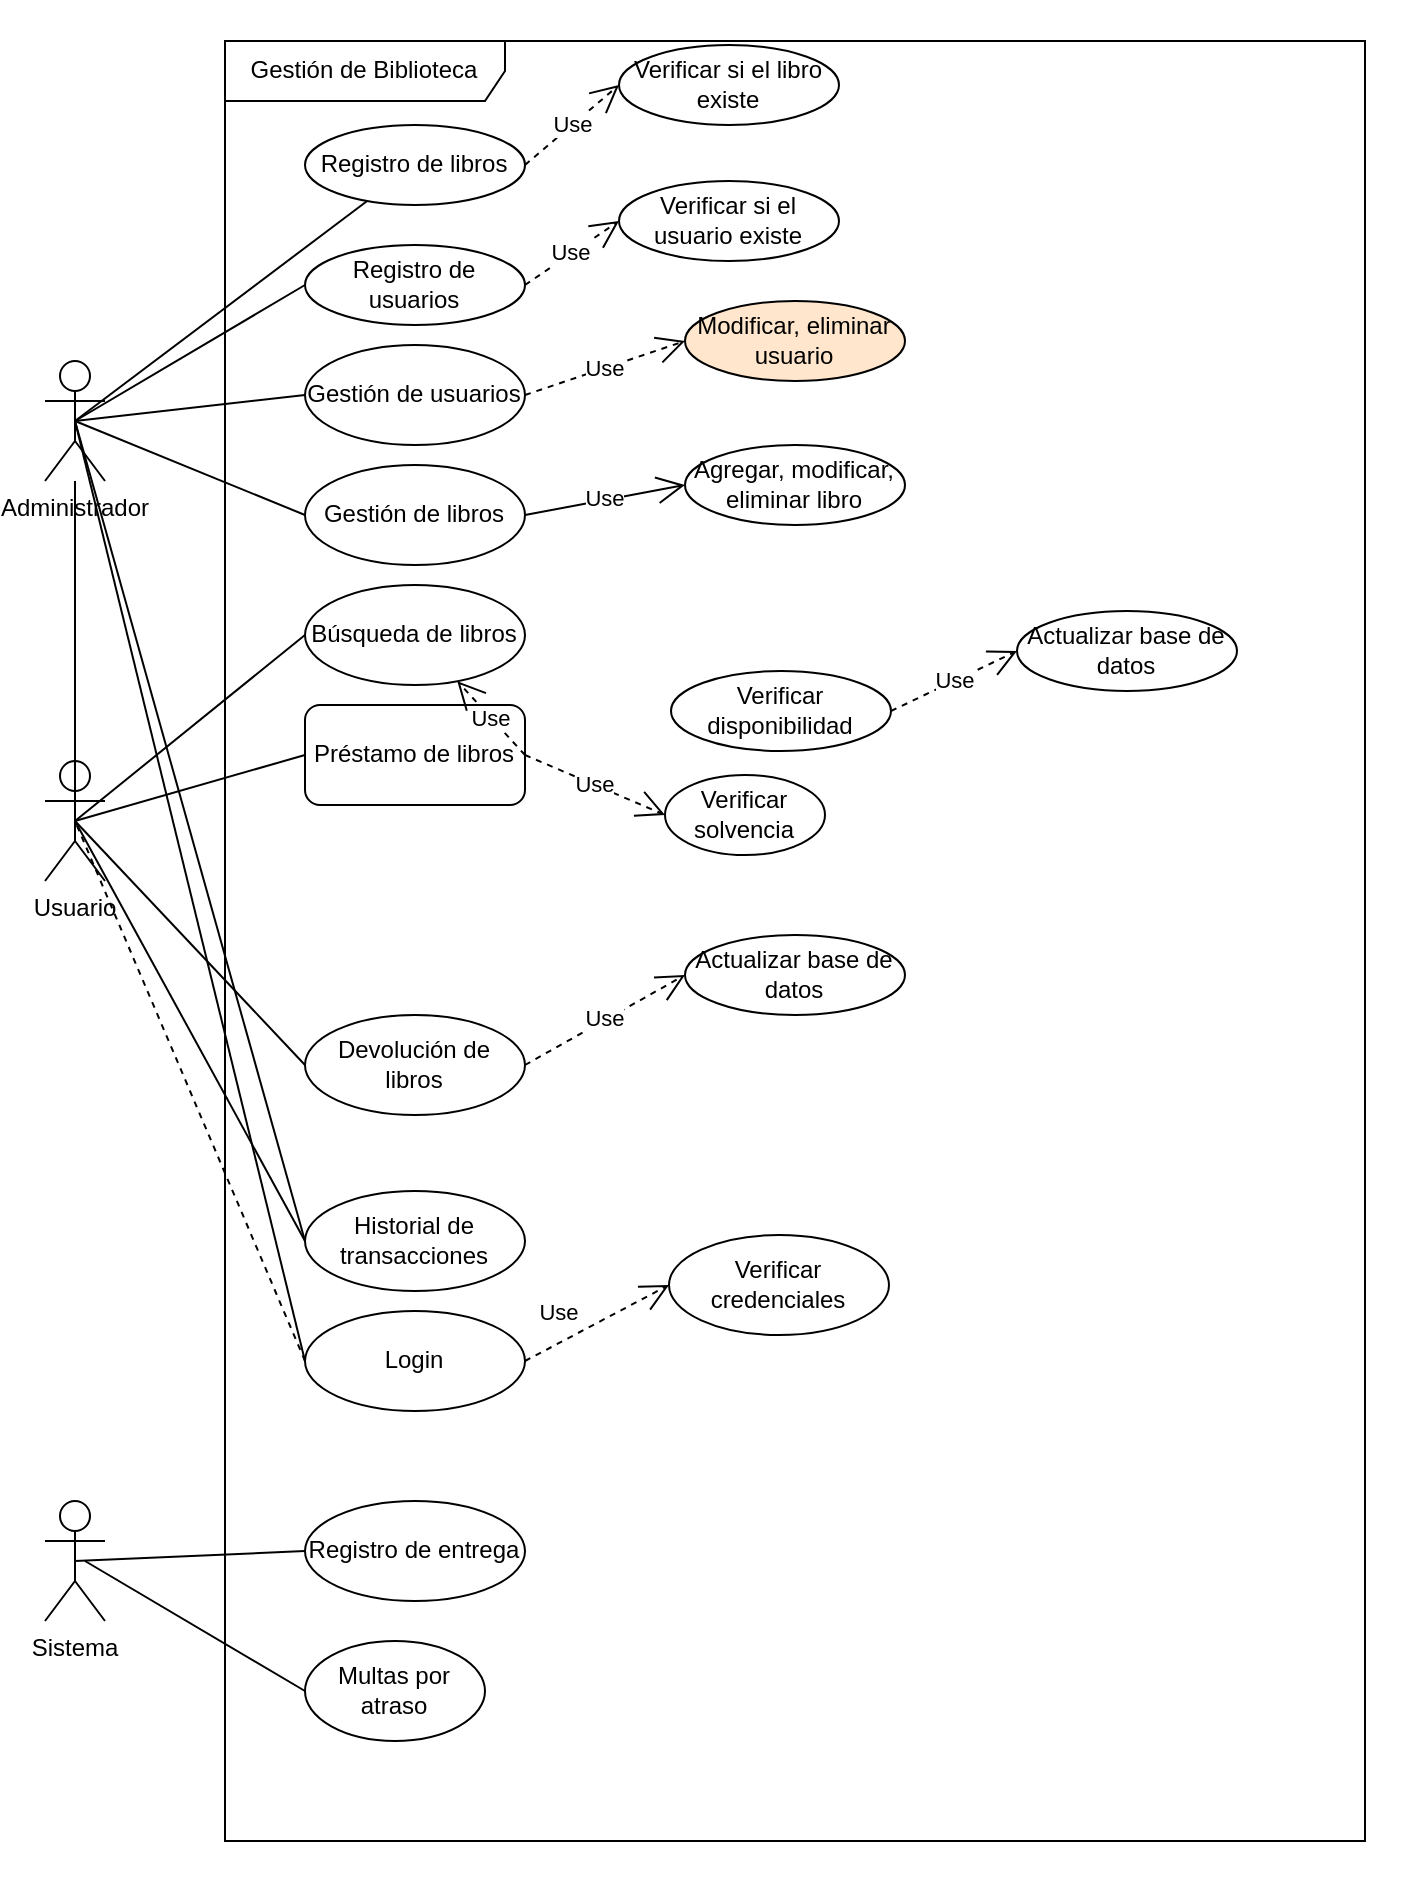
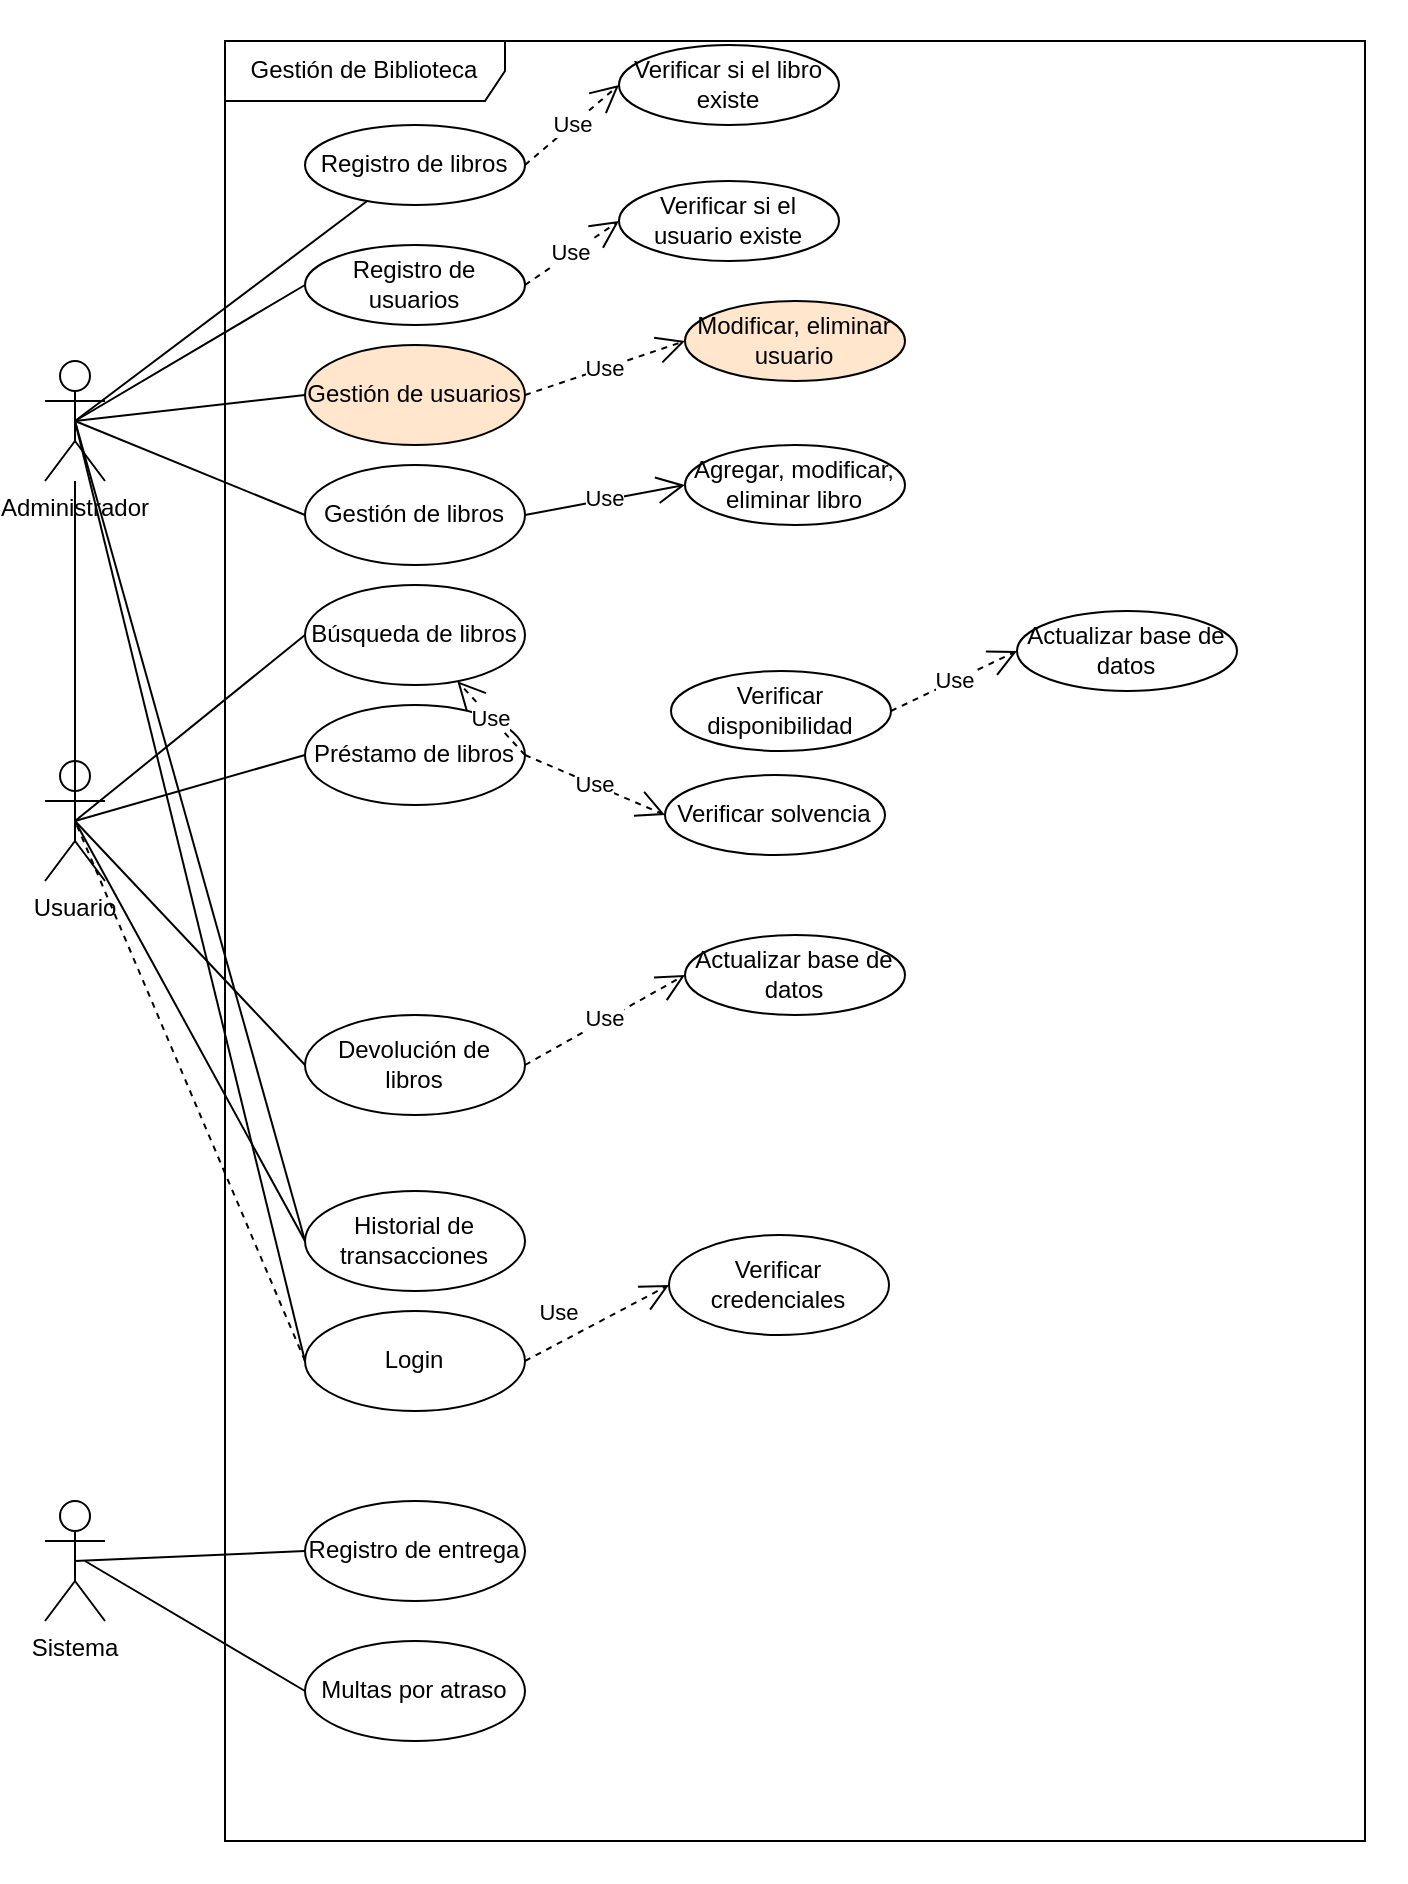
(415, 395) -> (415, 395)
(415, 755) -> (415, 755)
(745, 815) -> (775, 815)
(395, 1691) -> (415, 1691)
